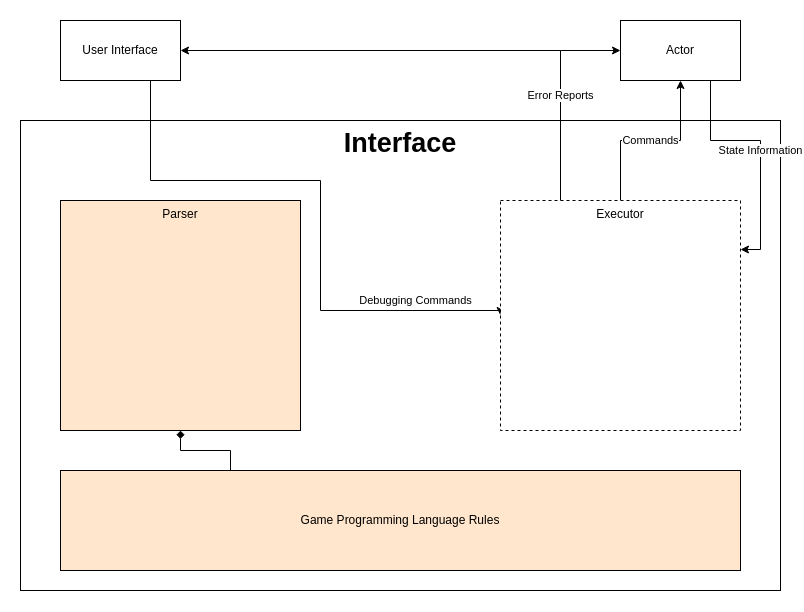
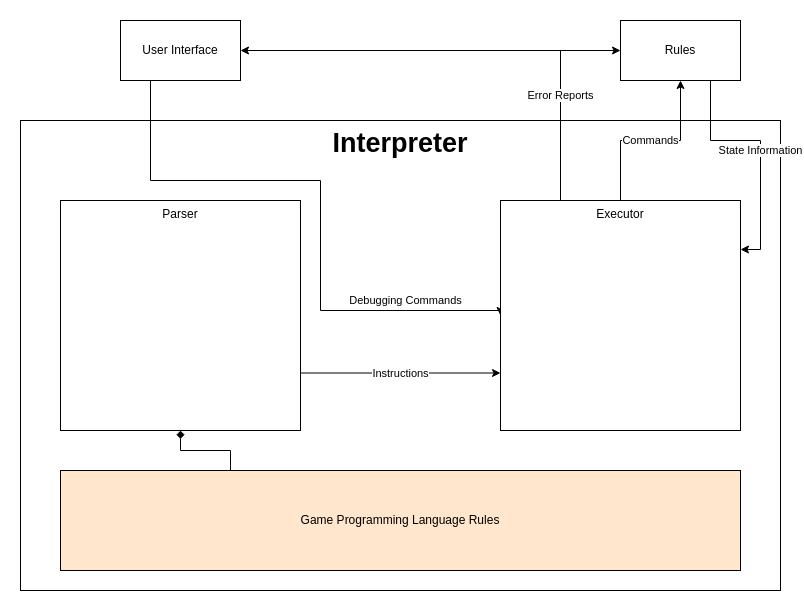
(121, 51) -> (181, 51)
(681, 51) -> (681, 51)
(401, 135) -> (401, 135)
(181, 316) -> (181, 316)
(621, 316) -> (621, 316)
none -> (397, 373)
